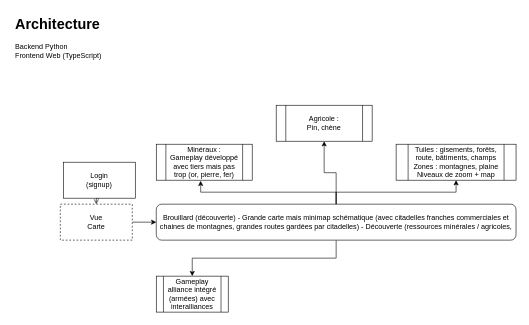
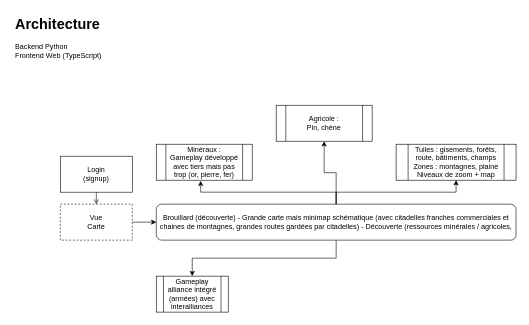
(99, 180) -> (96, 174)
